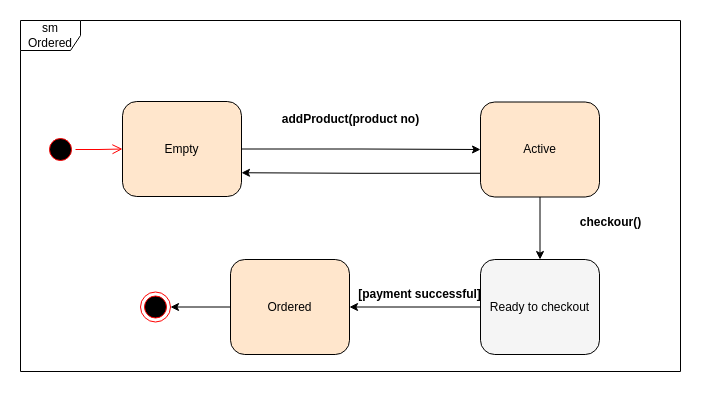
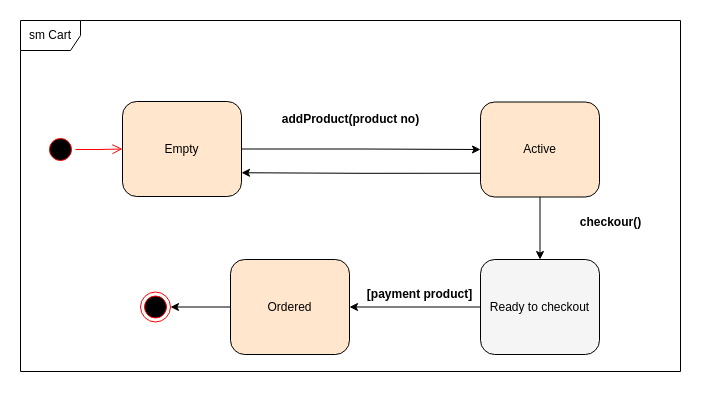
(51, 36) -> (51, 36)
(420, 295) -> (420, 295)
